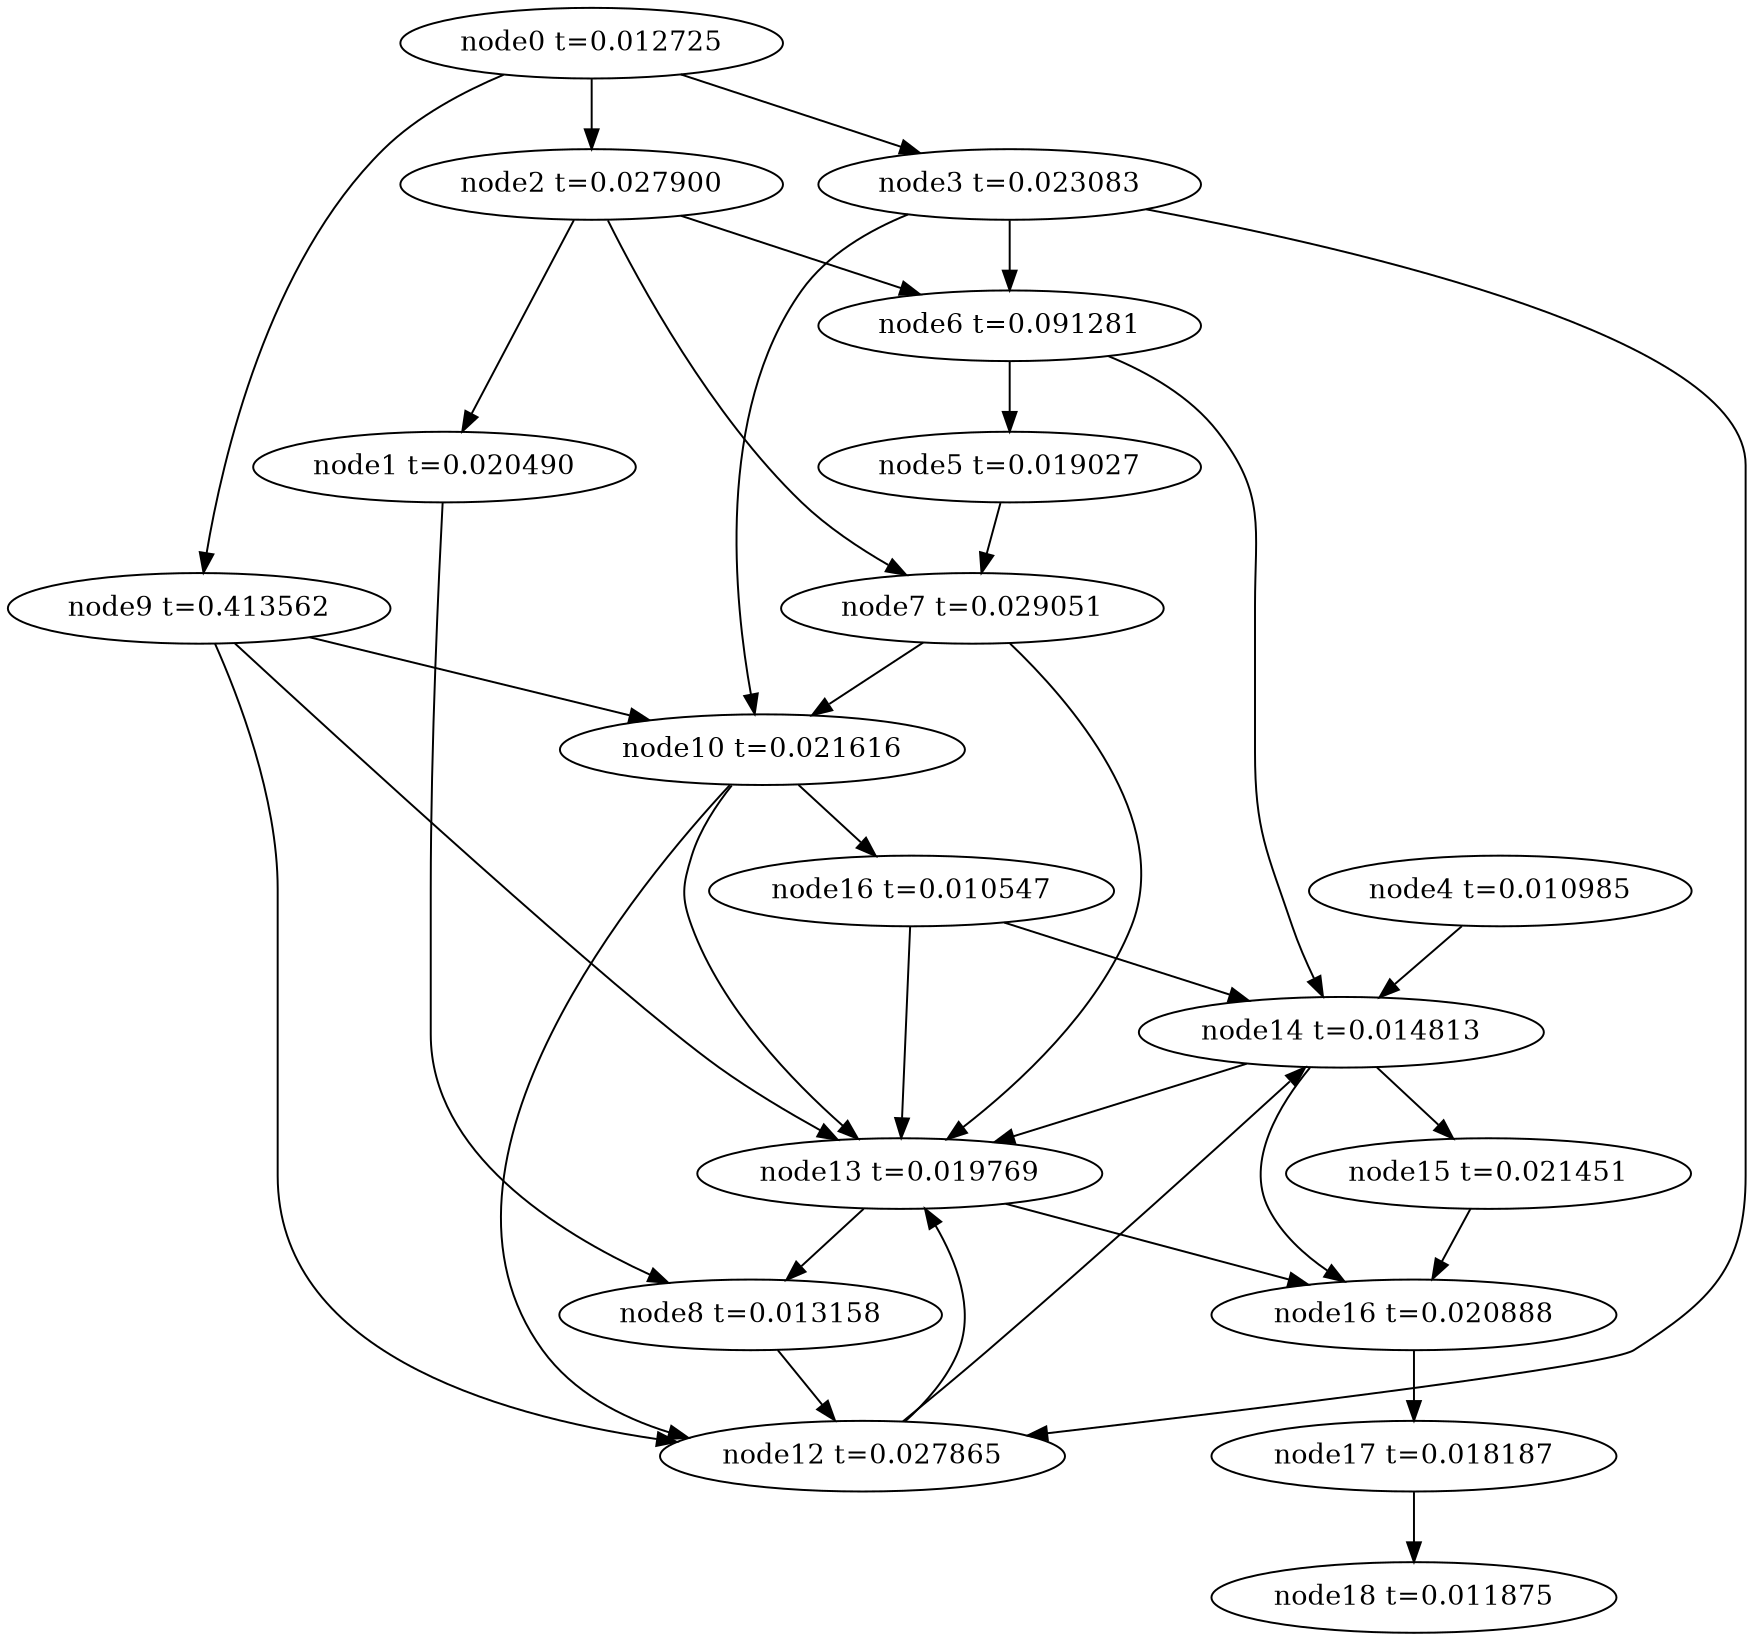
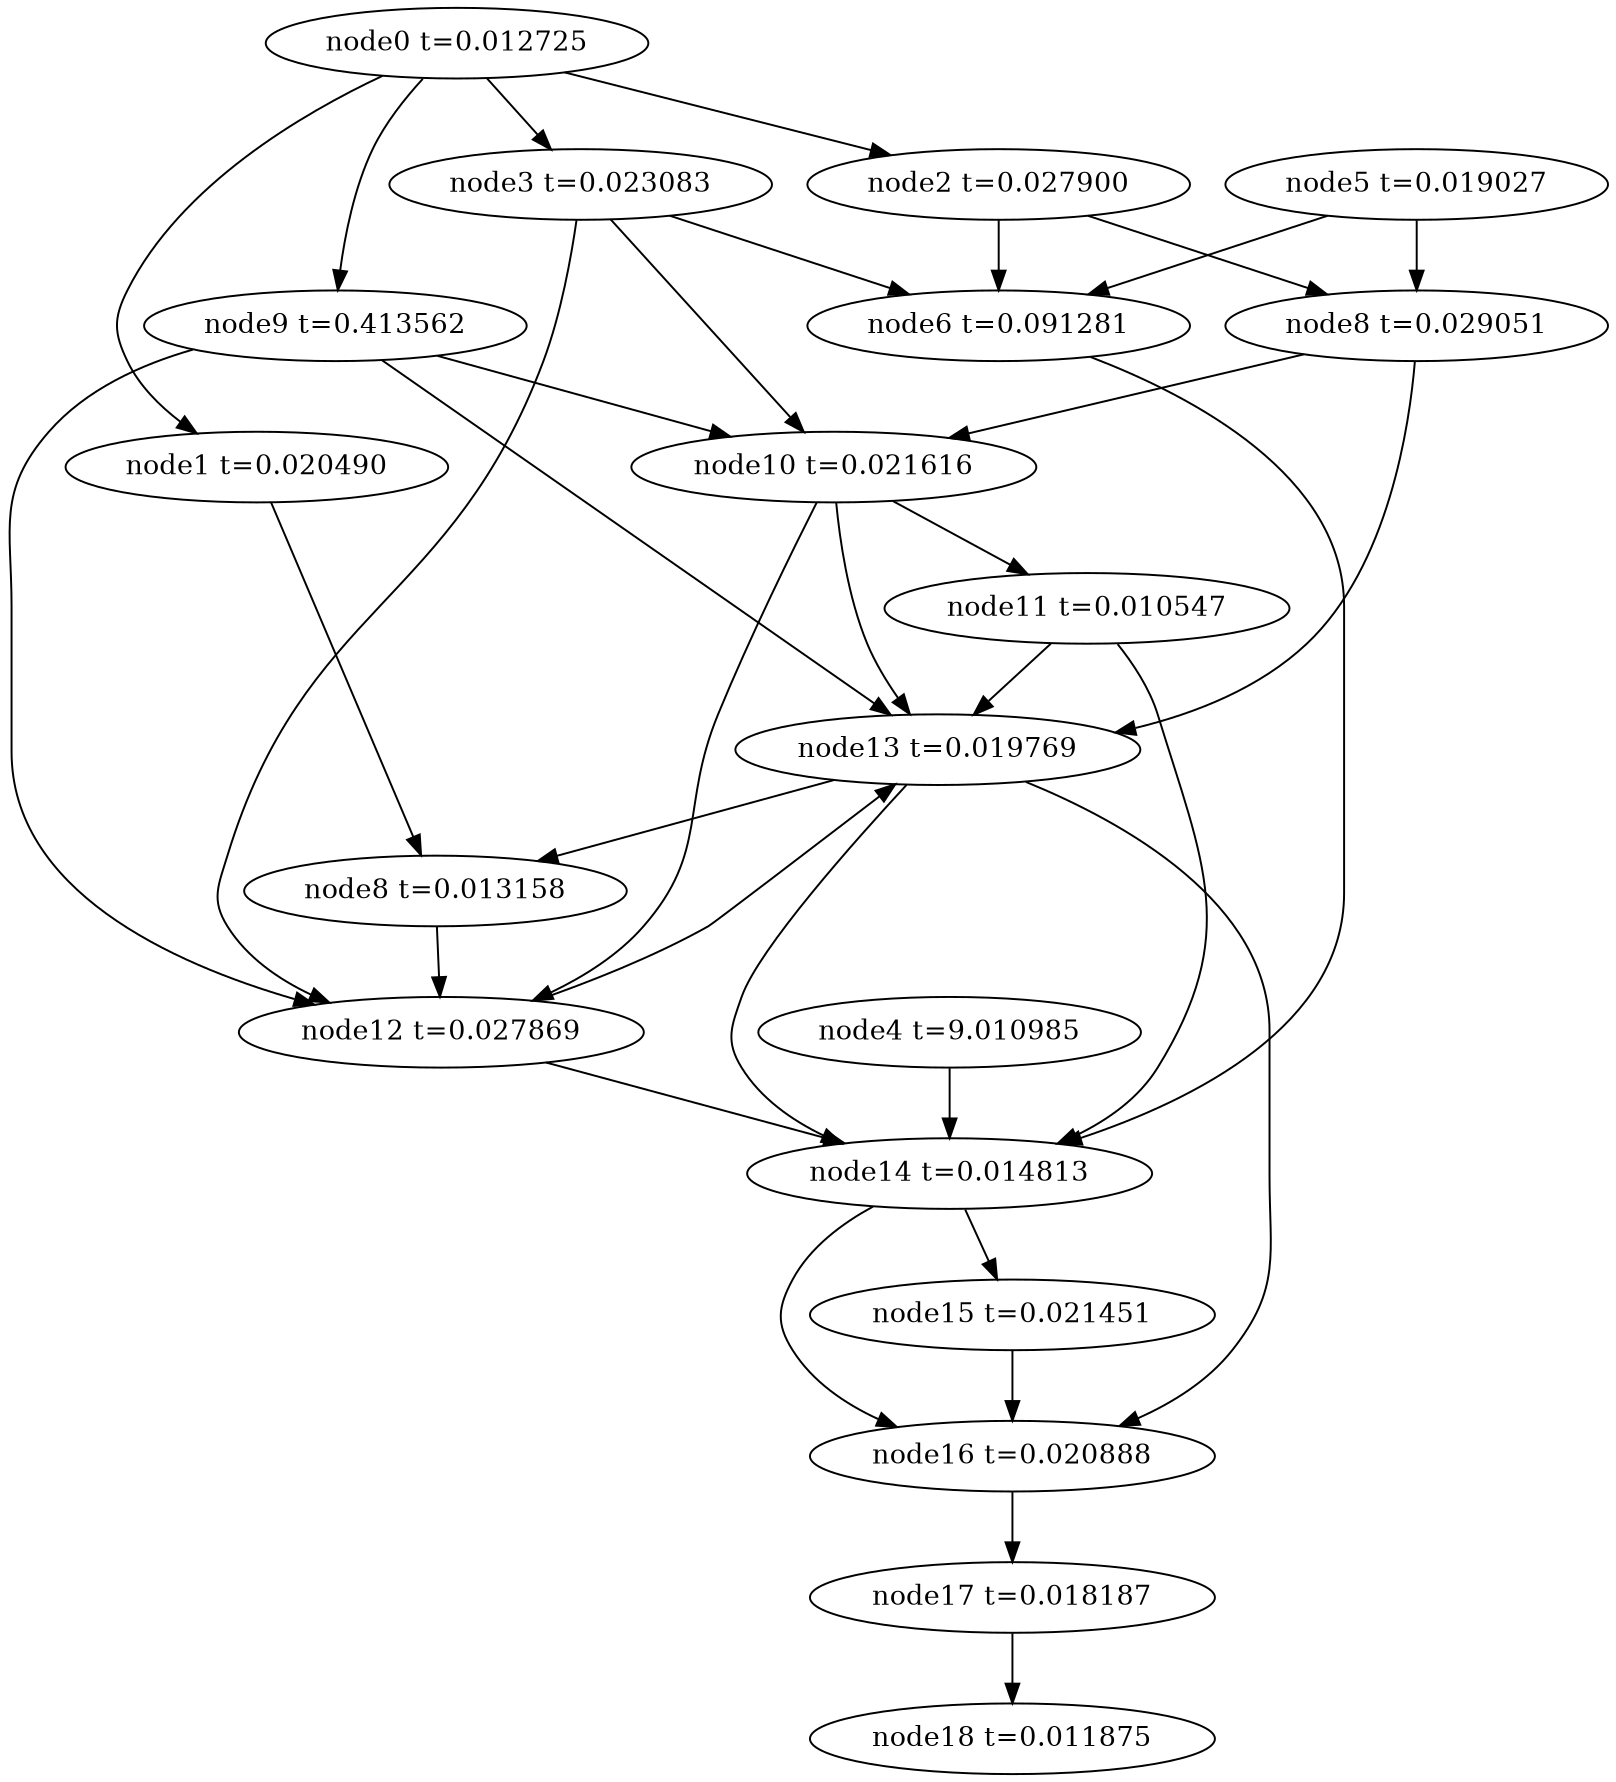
(523, 317) -> (180, 216)
(1010, 387) -> (1228, 248)
(972, 608) -> (1417, 326)
(912, 891) -> (1087, 608)
(1500, 891) -> (950, 1032)
(1130, 1100) -> (763, 959)
(862, 1456) -> (441, 1032)
